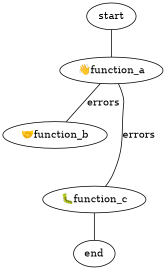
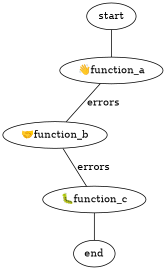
(122, 136) -> (75, 167)
